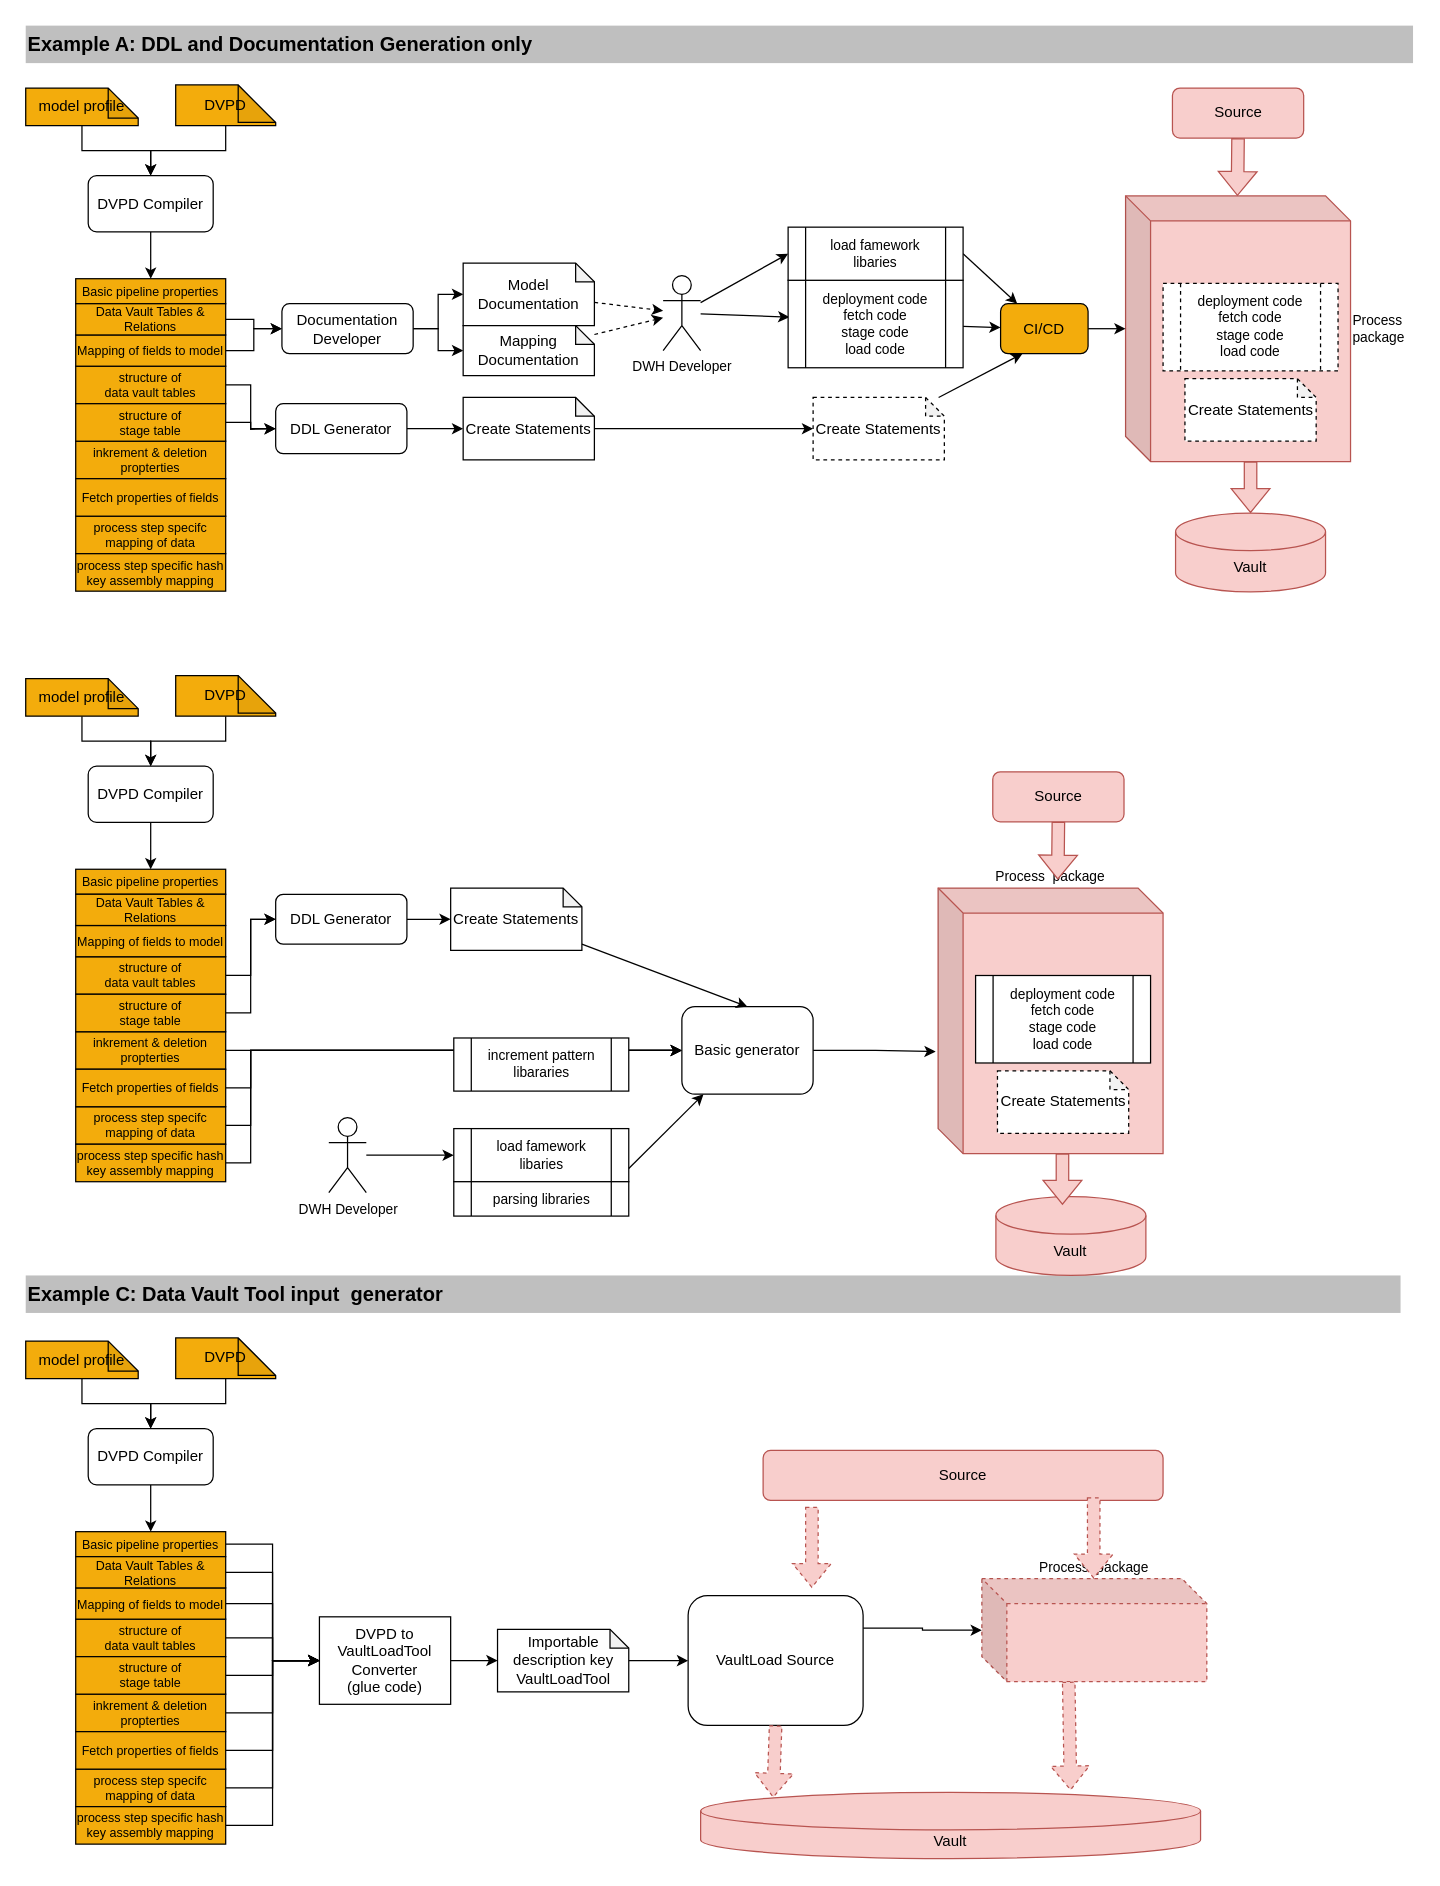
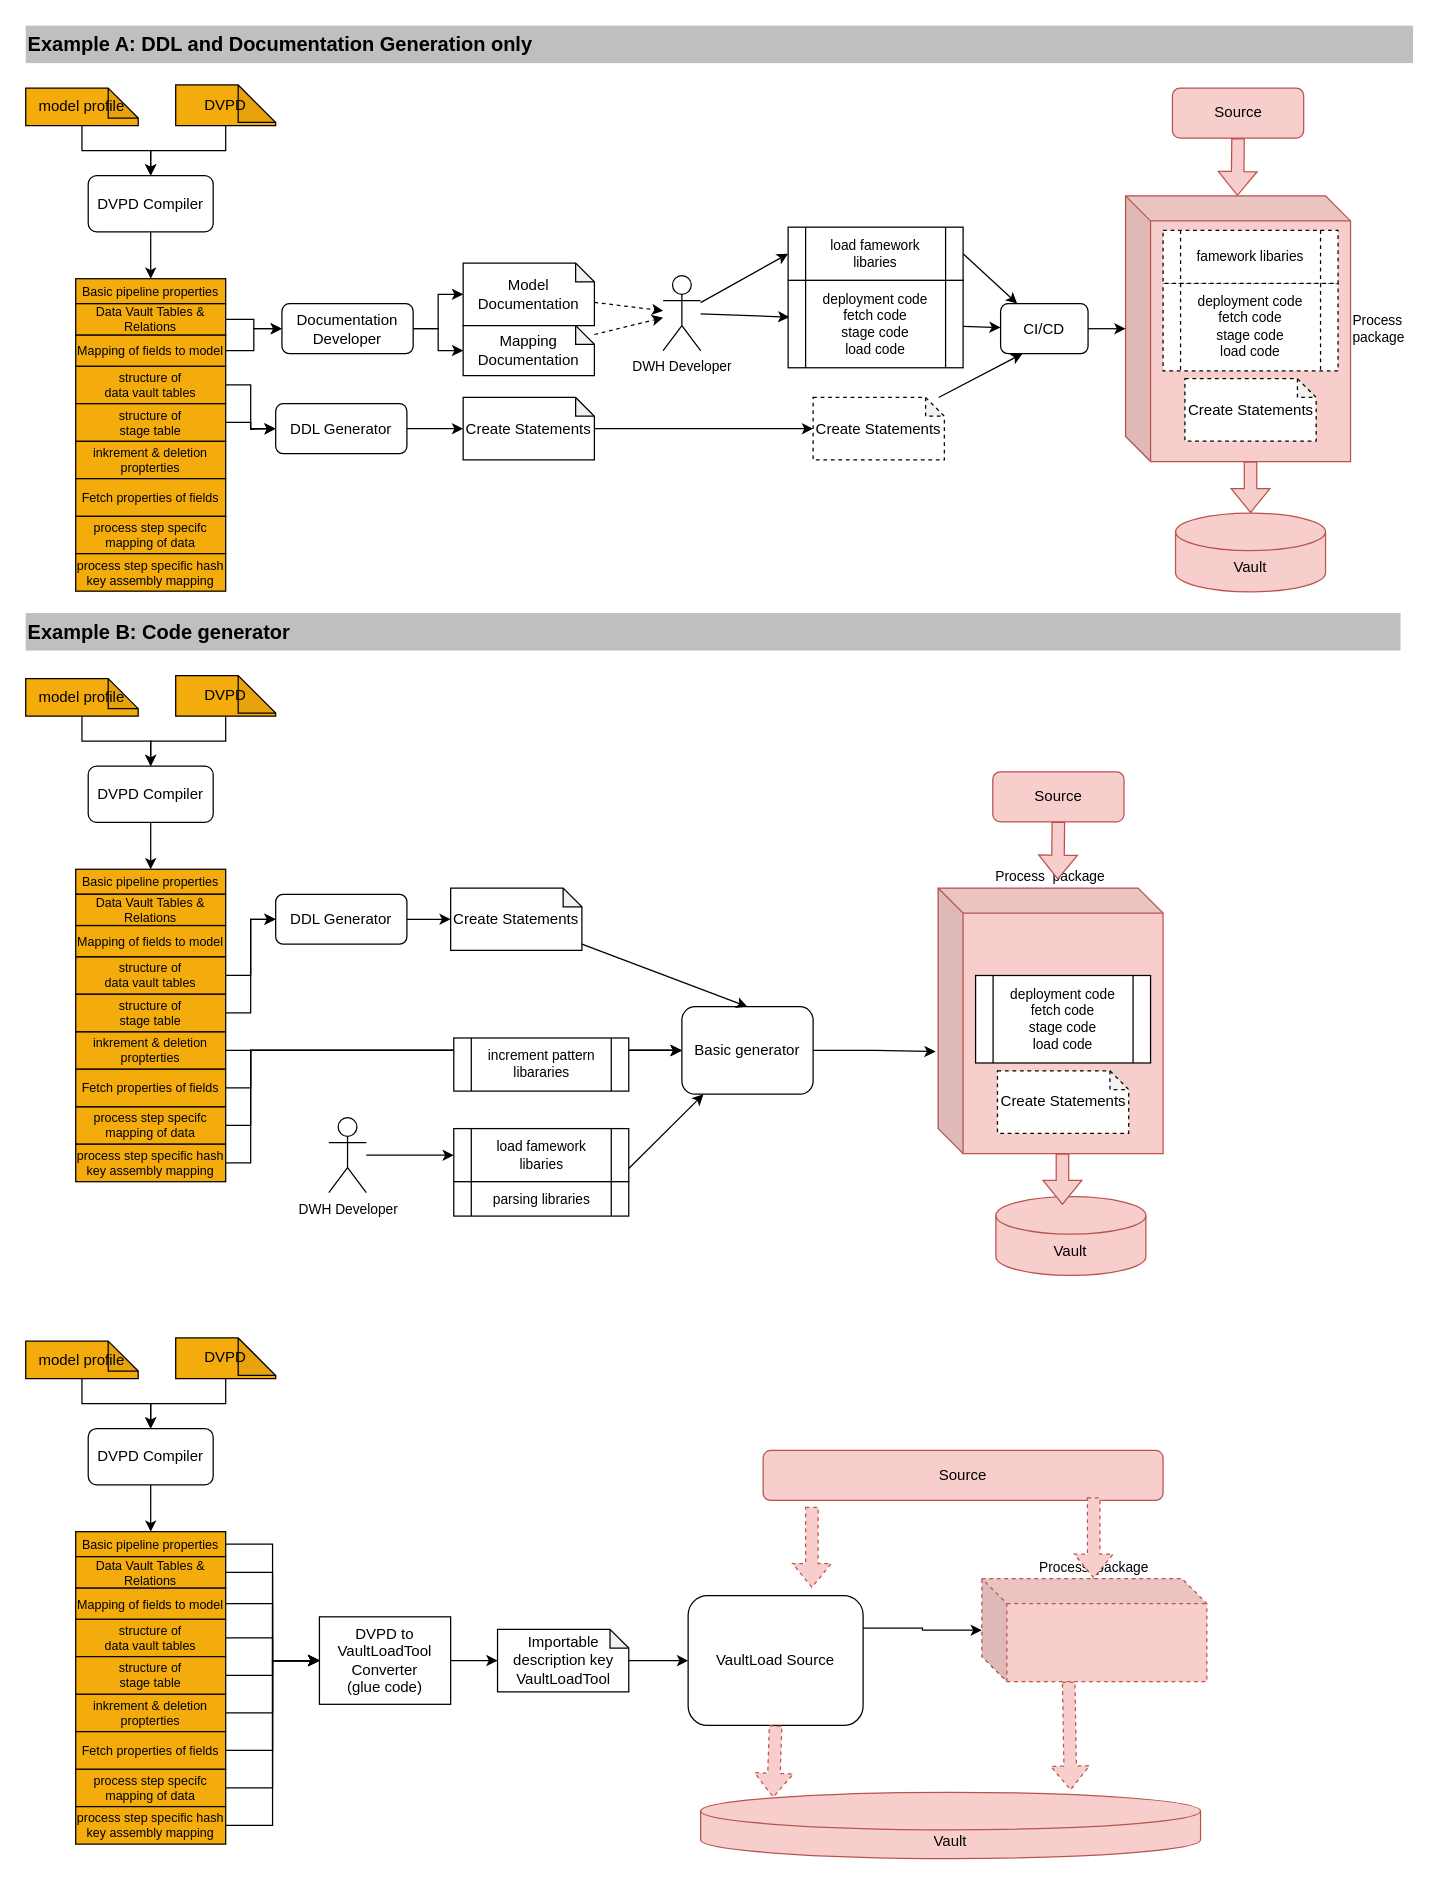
none -> (1251, 257)
(1044, 329) -> (1044, 329)
none -> (713, 632)
(713, 1294) -> none
